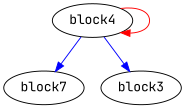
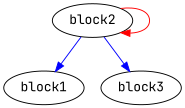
(93, 21) -> (93, 21)
(44, 88) -> (44, 88)
